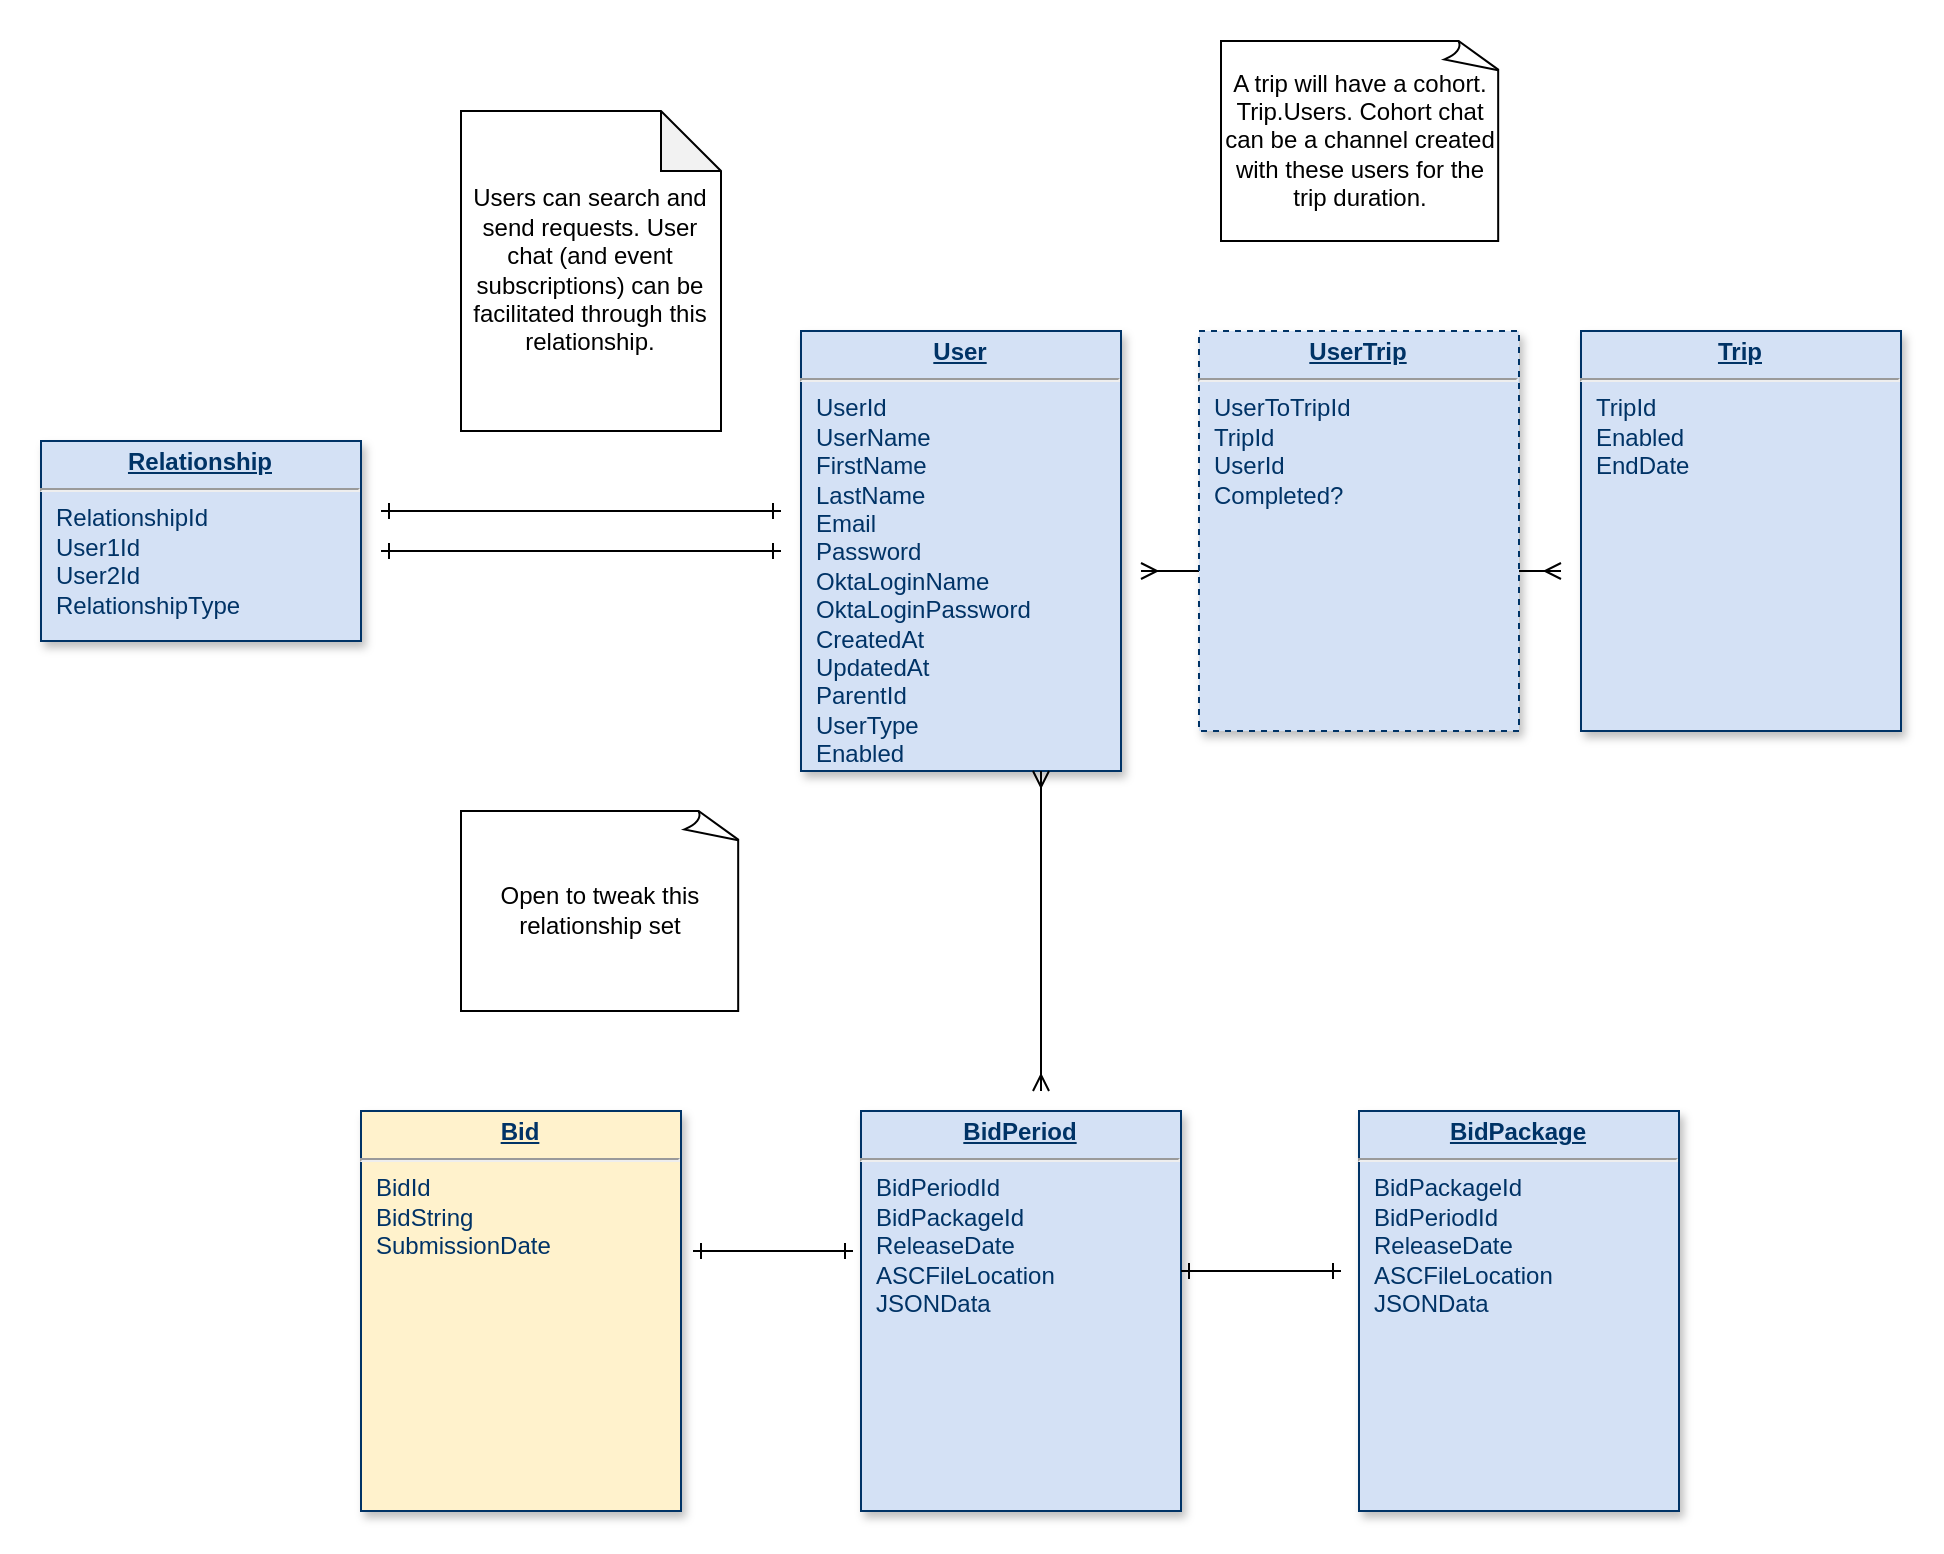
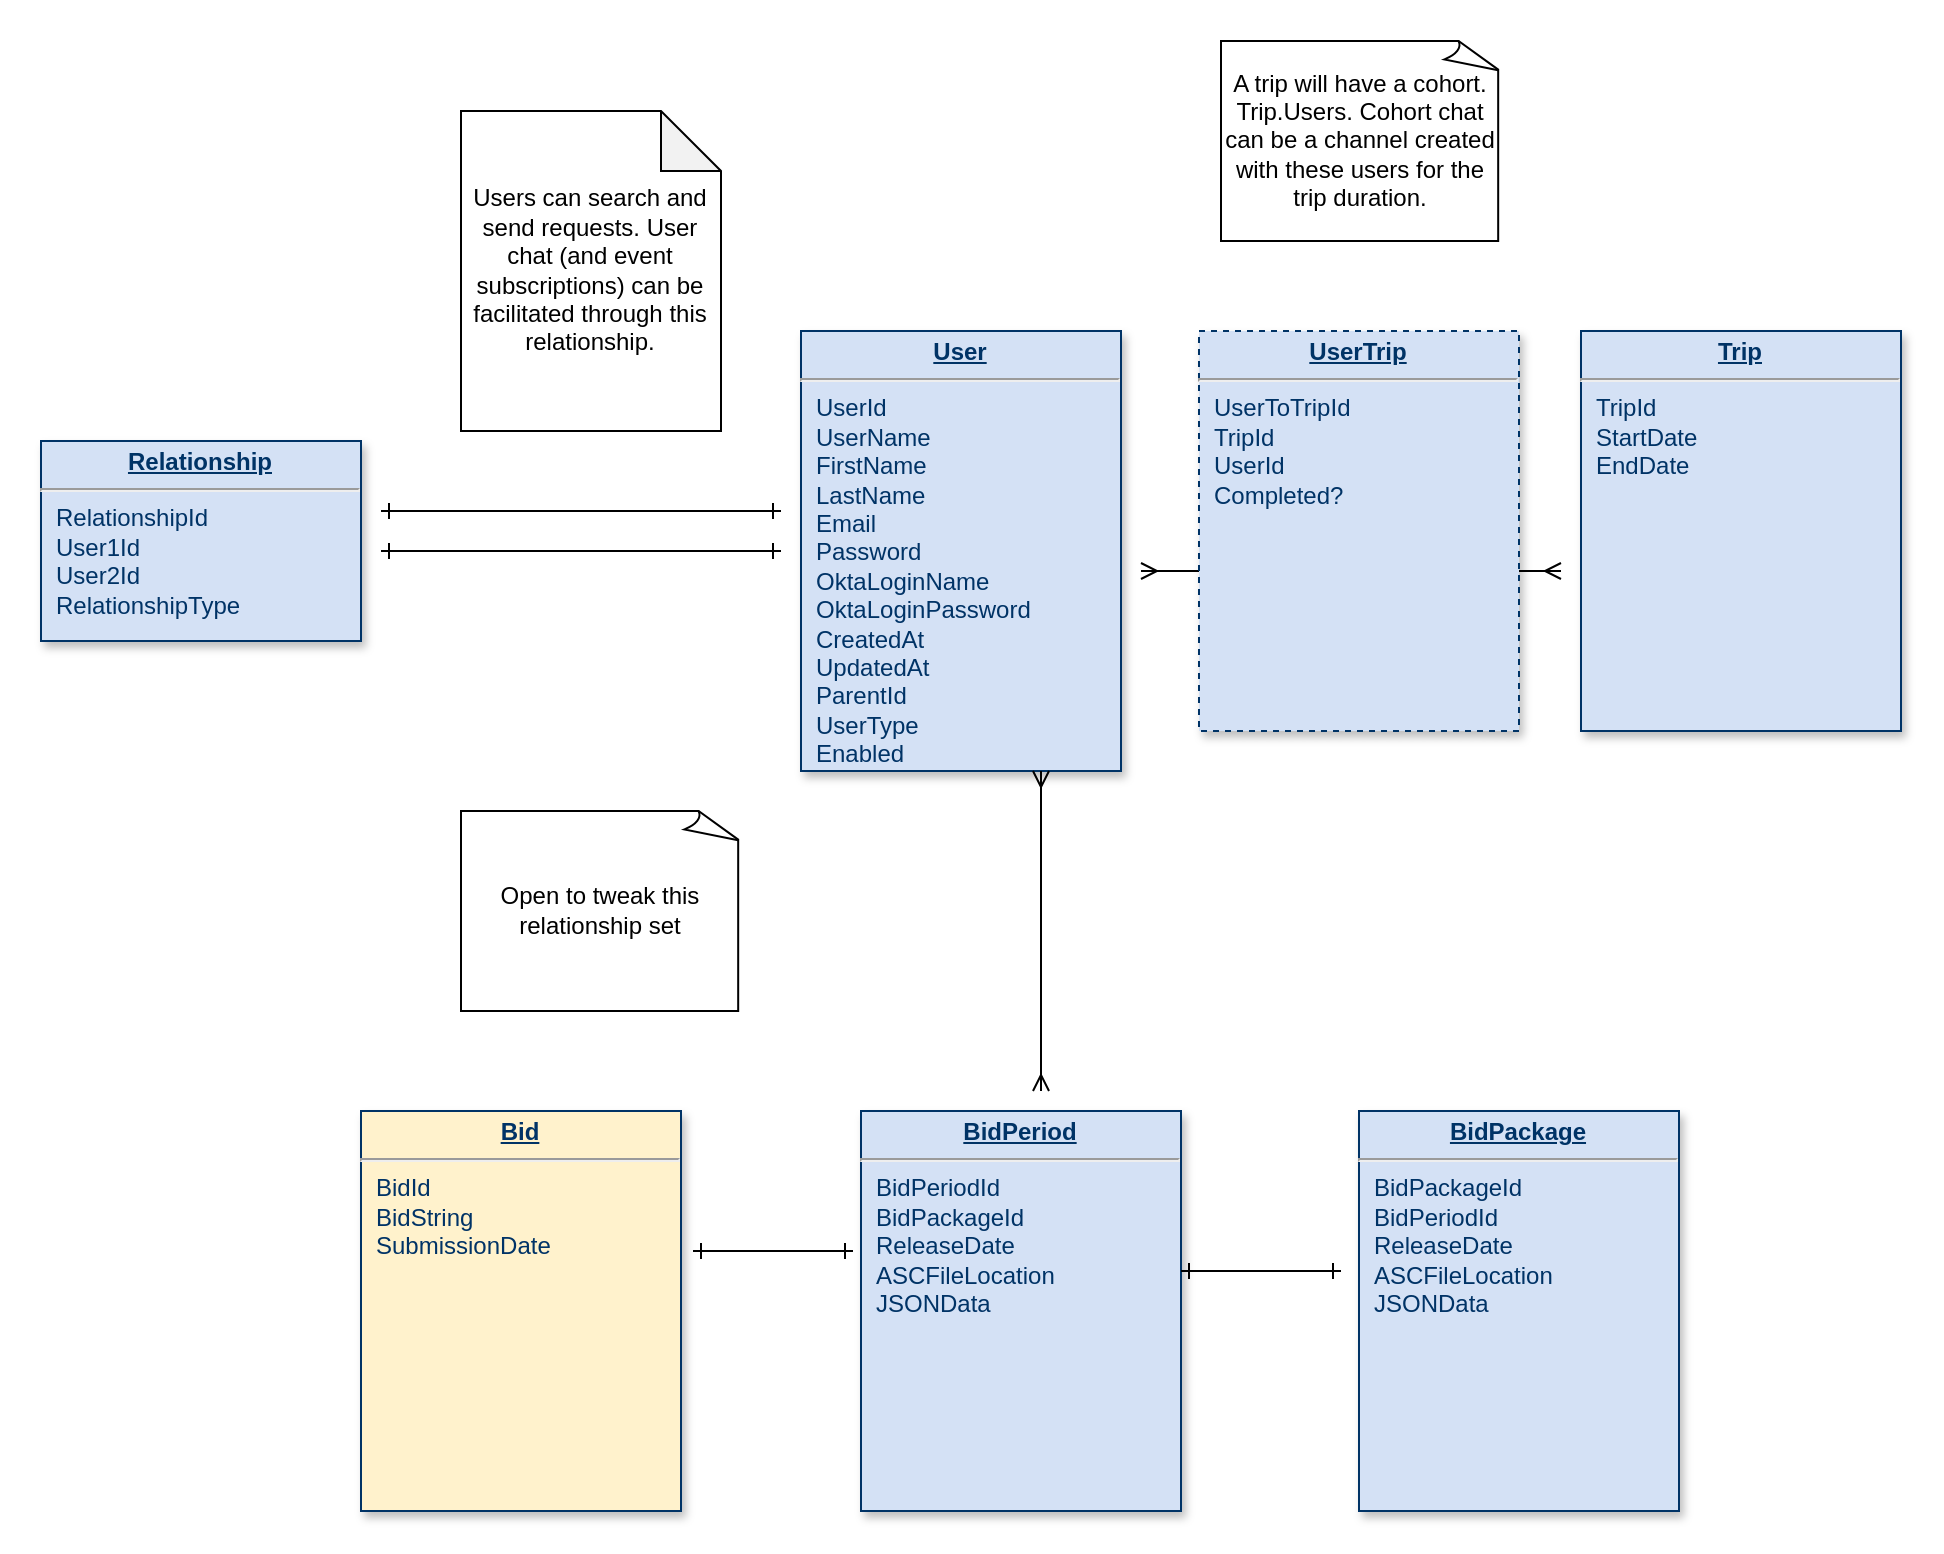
(1628, 389) -> (1641, 389)
